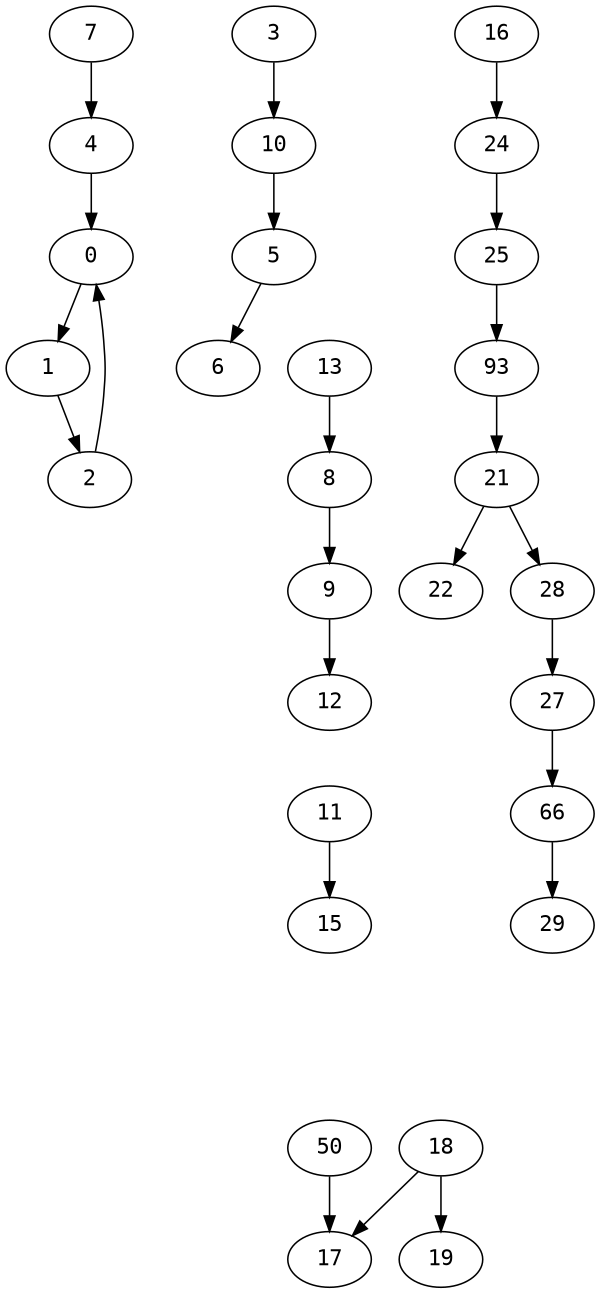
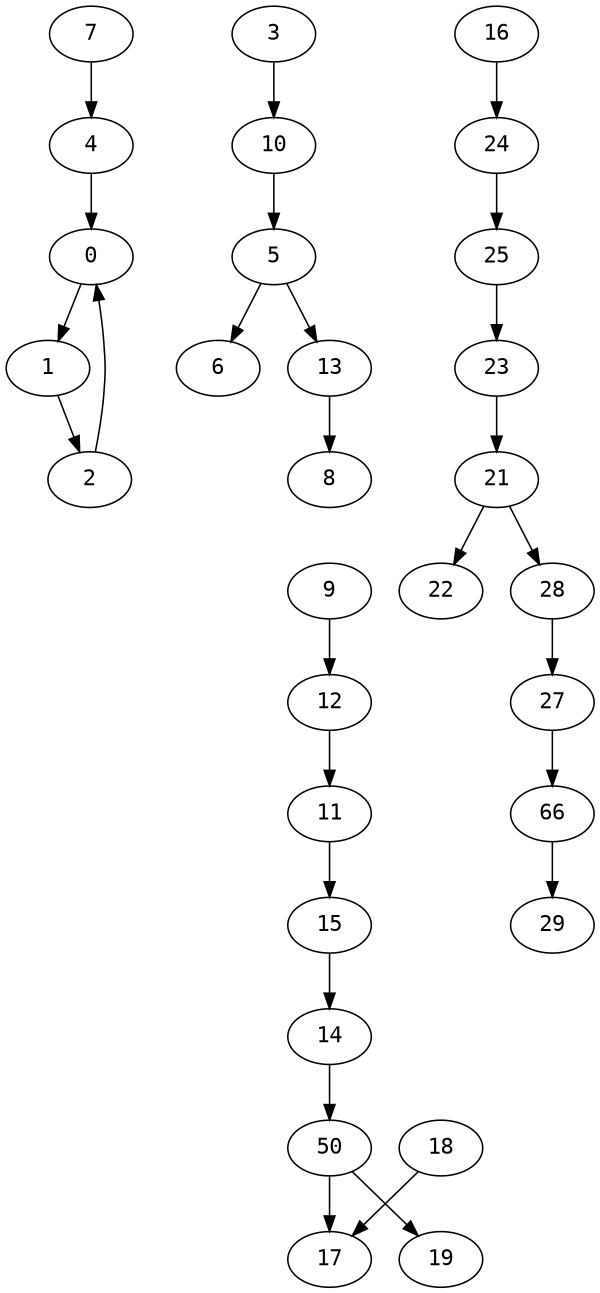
none -> (298, 306)
(497, 368) -> (497, 368)
(330, 528) -> none
none -> (330, 751)
none -> (330, 1037)
(441, 1196) -> (378, 1197)
